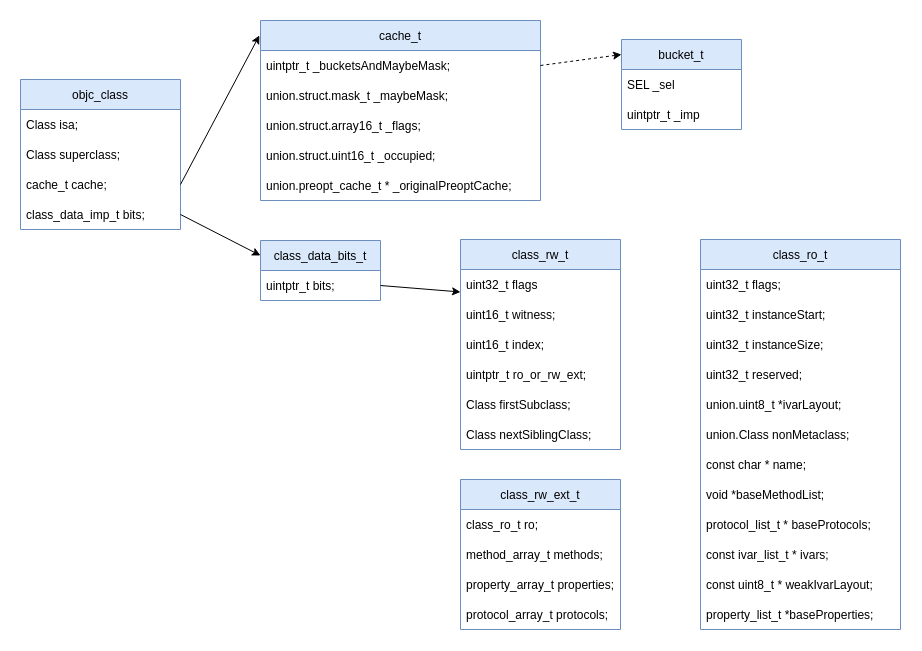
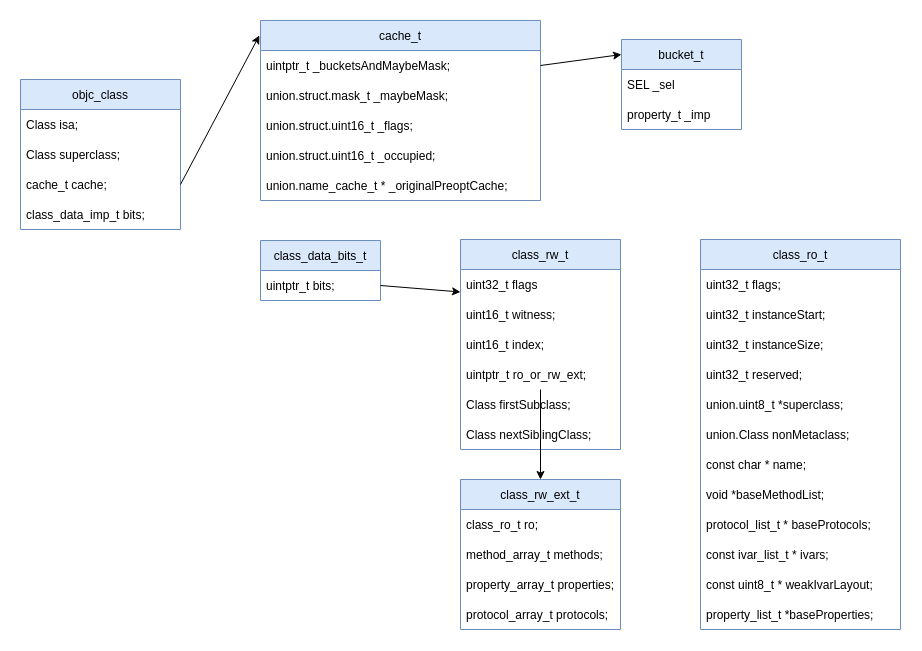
(577, 61) -> (577, 61)
(669, 115) -> (674, 115)
(359, 126) -> (354, 126)
(401, 186) -> (395, 186)
(218, 234) -> none
(784, 405) -> (784, 405)
none -> (541, 431)
